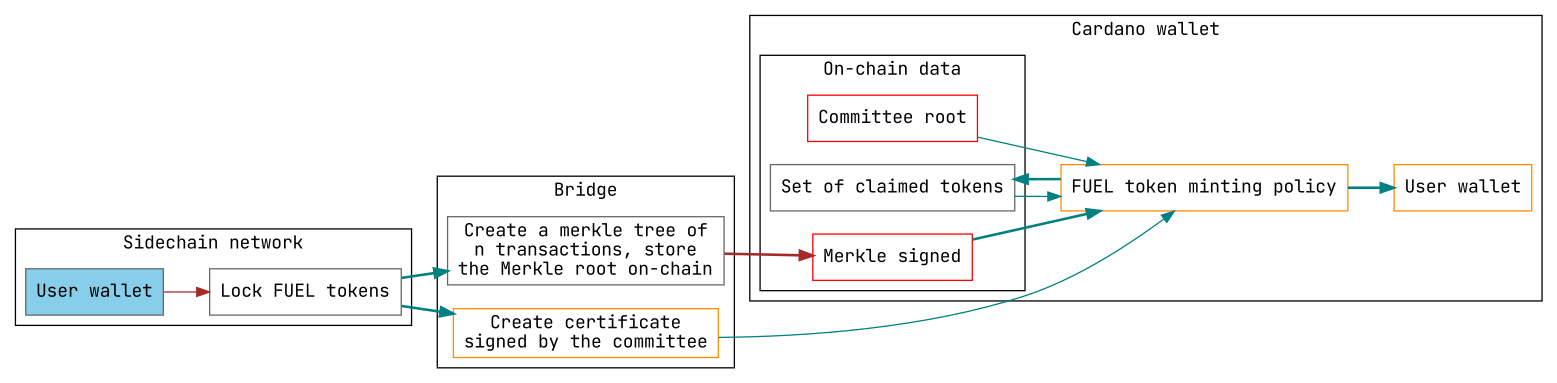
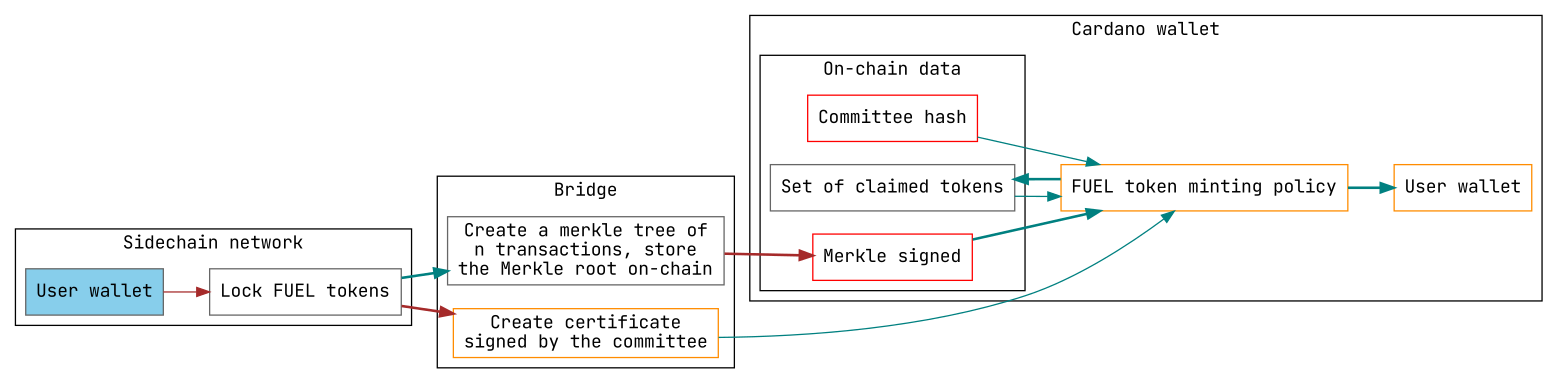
(893, 118) -> (893, 118)
(421, 309) -> (421, 309)
